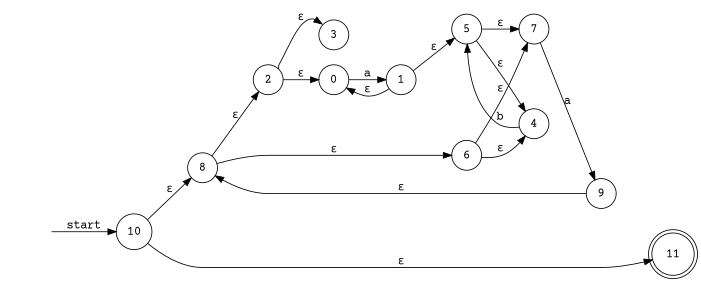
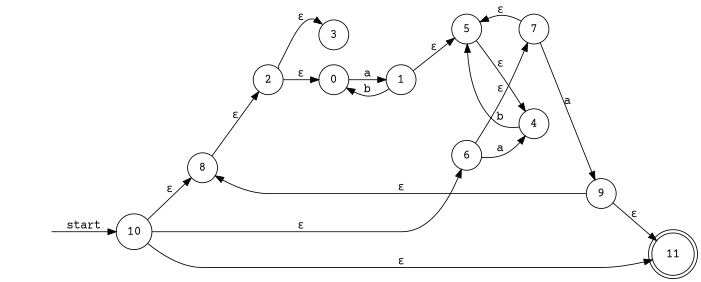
(496, 29) -> (505, 15)
(367, 89) -> (367, 89)
(500, 148) -> (500, 148)
(330, 155) -> (318, 232)
none -> (632, 219)
